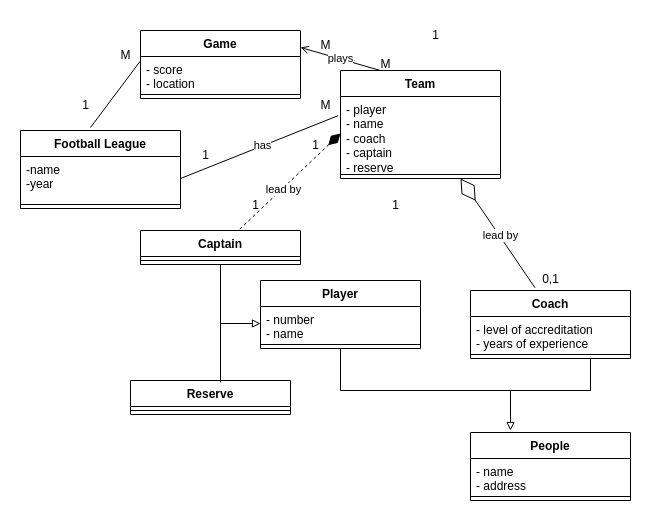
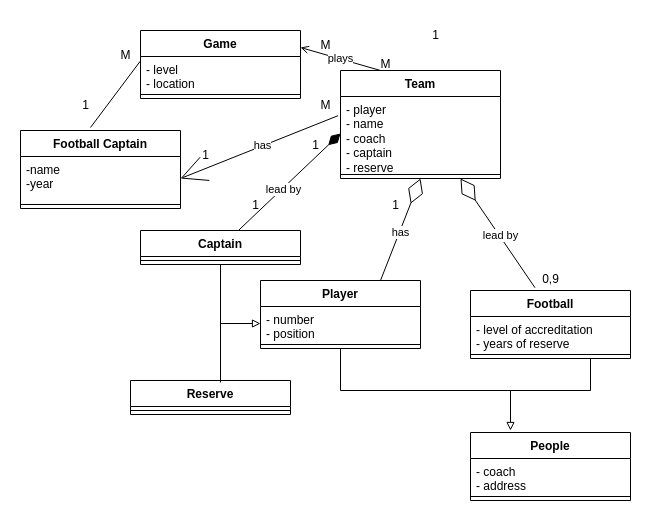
(175, 78) -> (175, 78)
(101, 145) -> (101, 145)
(309, 163) -> (309, 163)
(185, 177) -> (185, 177)
none -> (396, 242)
(551, 280) -> (551, 280)
(551, 305) -> (551, 305)
(292, 328) -> (295, 328)
(546, 338) -> (546, 338)
(505, 480) -> (505, 480)
